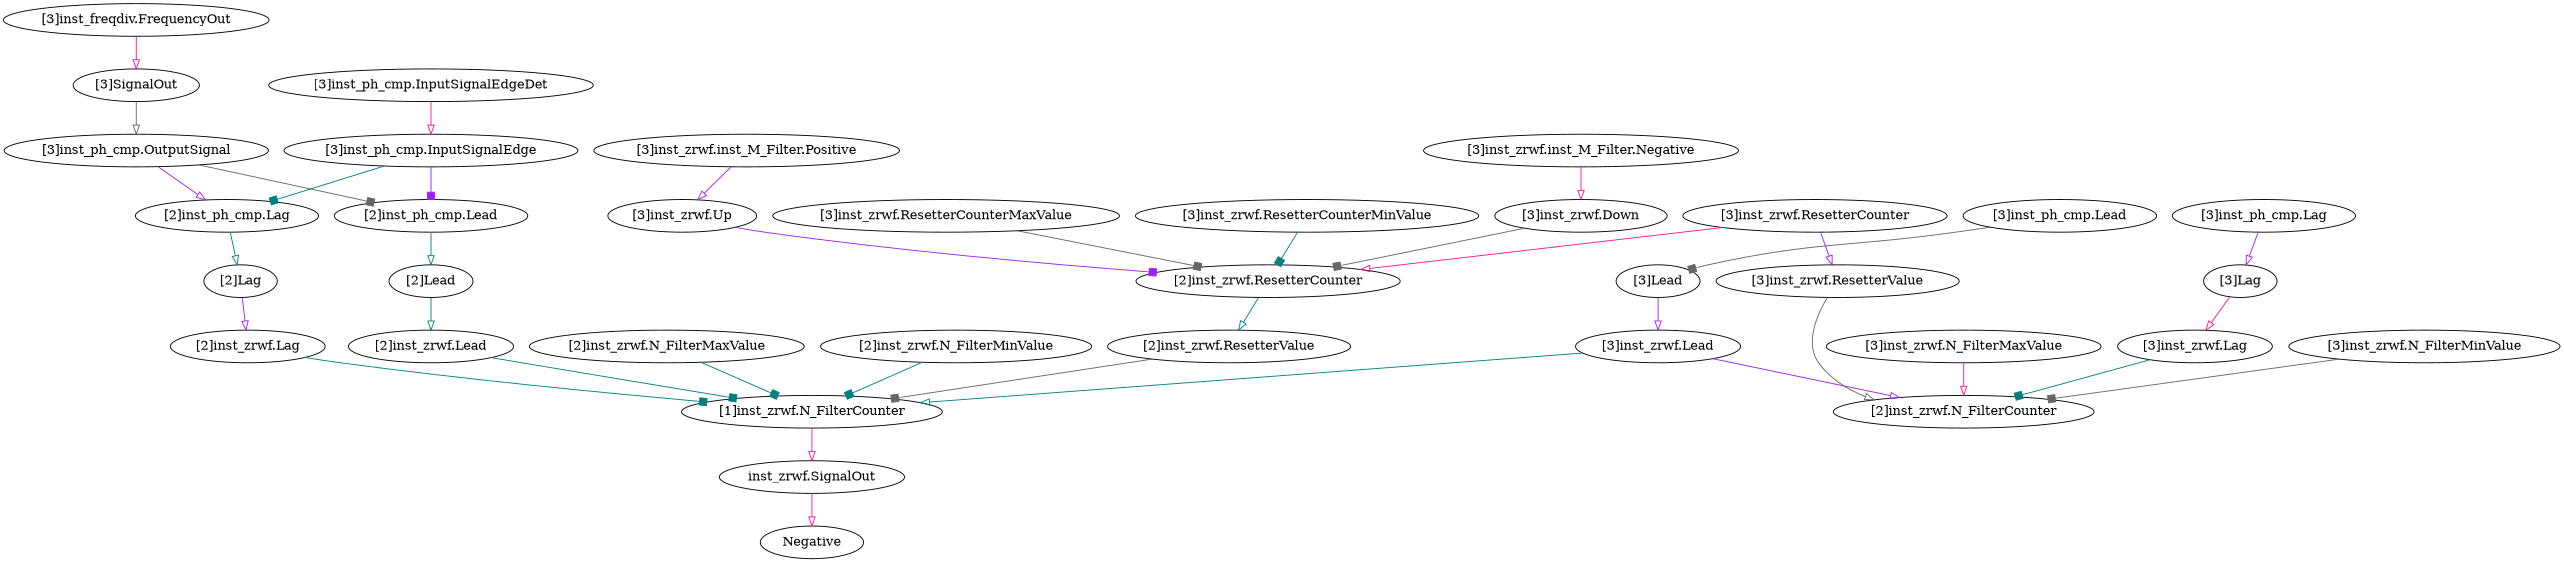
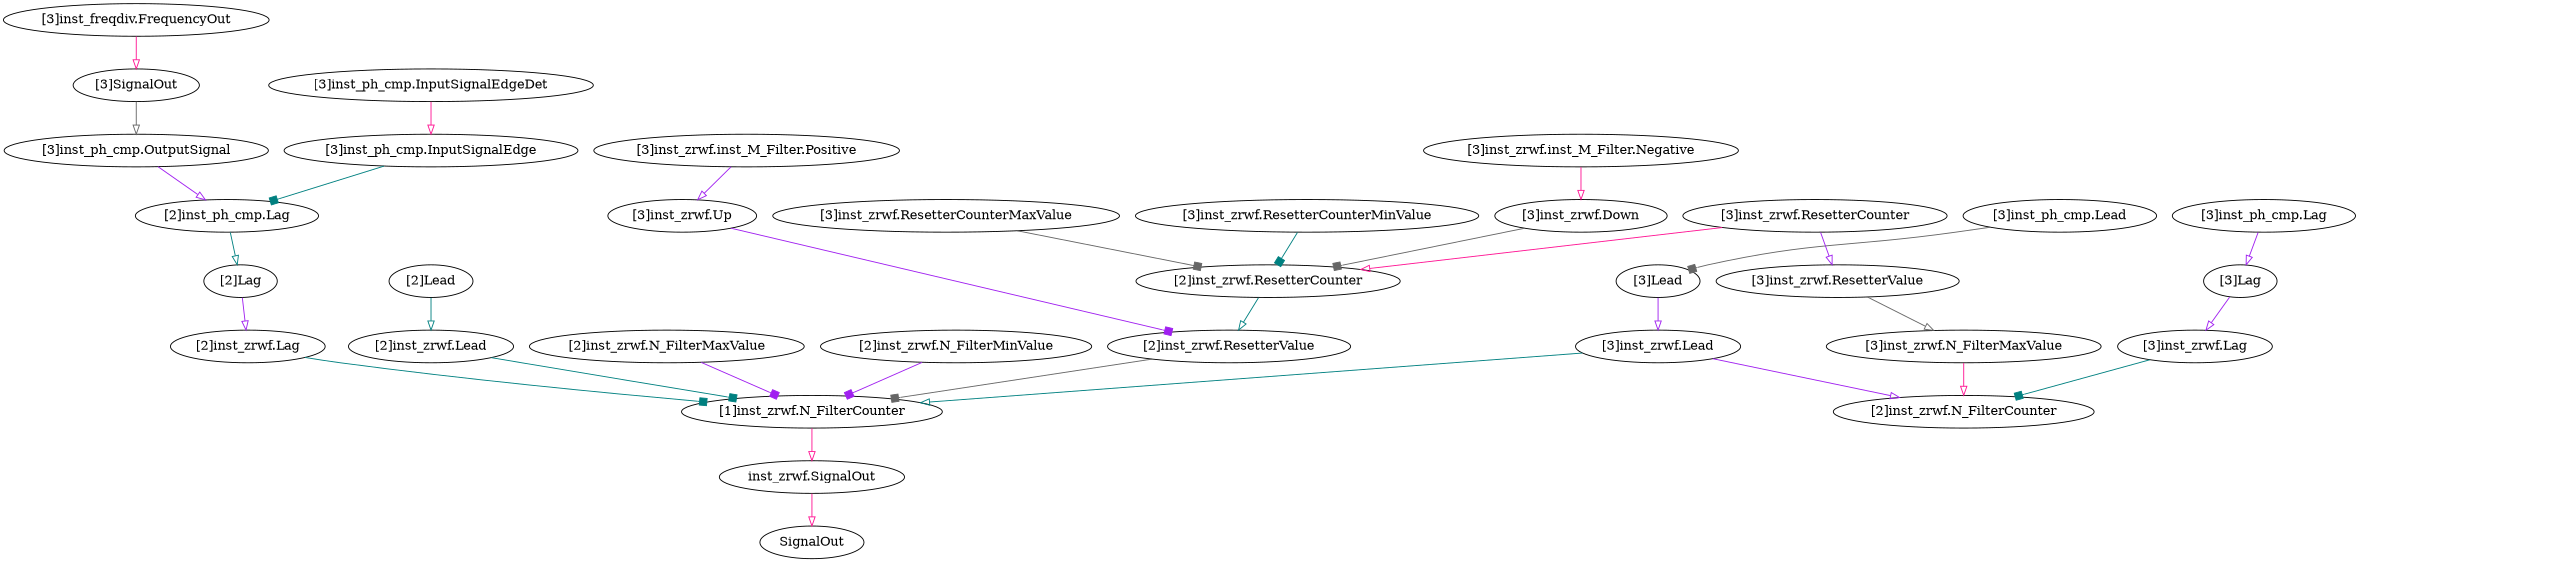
(431, 216) -> none
(941, 253) -> (947, 279)
(2220, 310) -> (2220, 310)
(2424, 346) -> none
(1816, 358) -> (1896, 312)
(735, 377) -> (735, 377)
(888, 377) -> (888, 377)
(812, 542) -> (812, 542)
